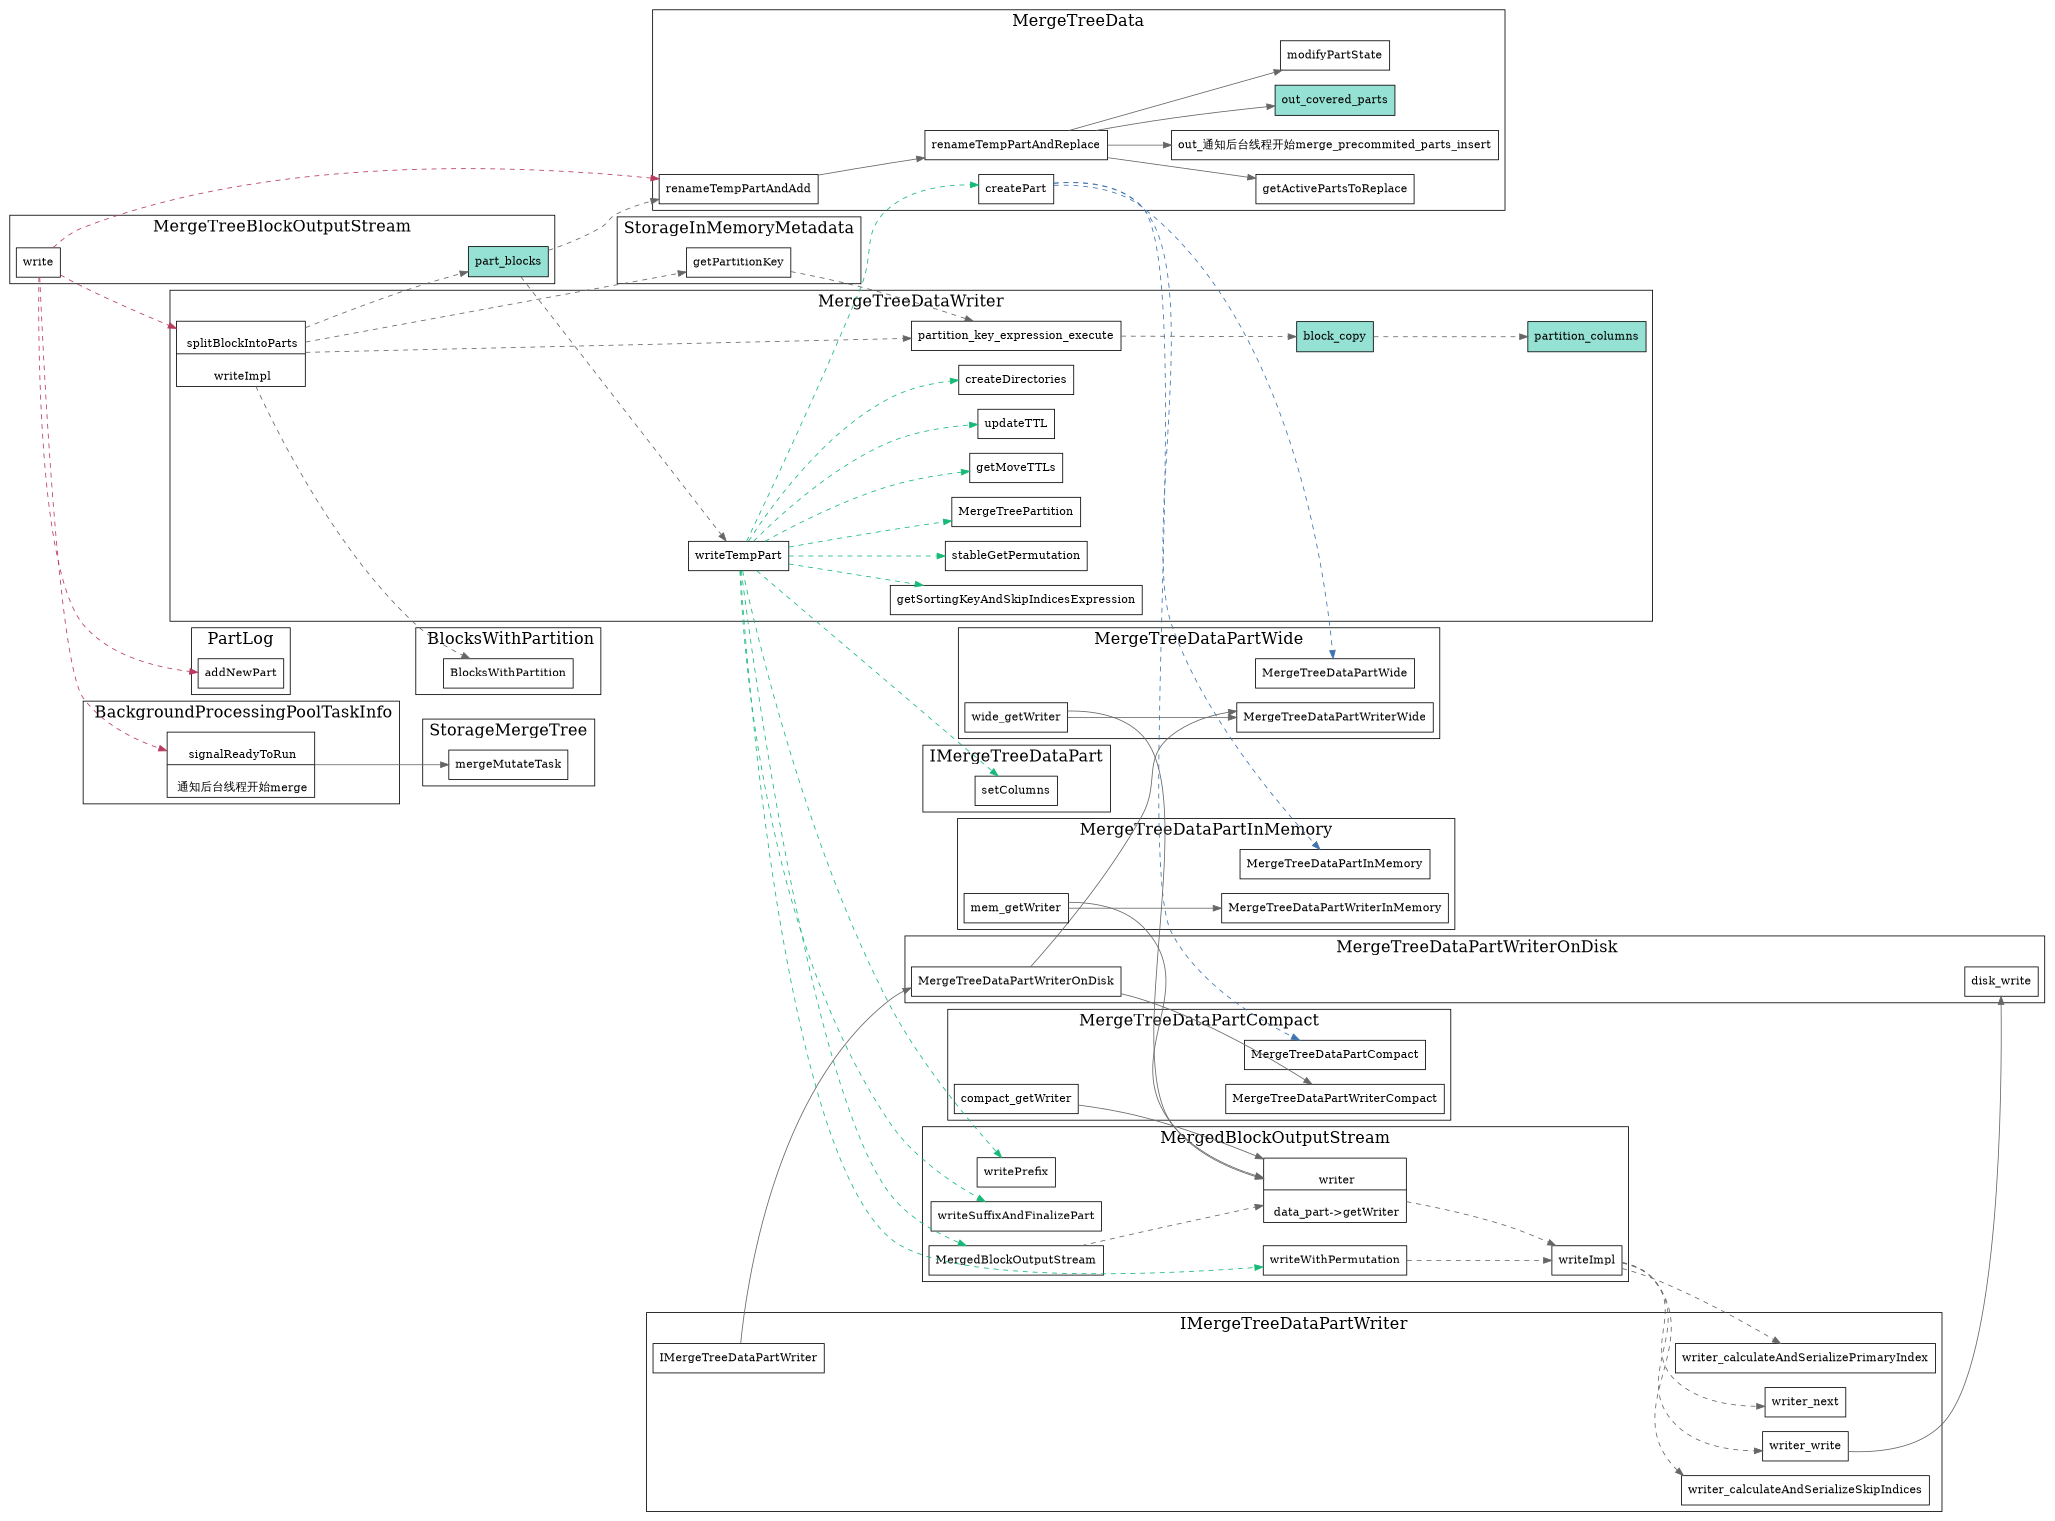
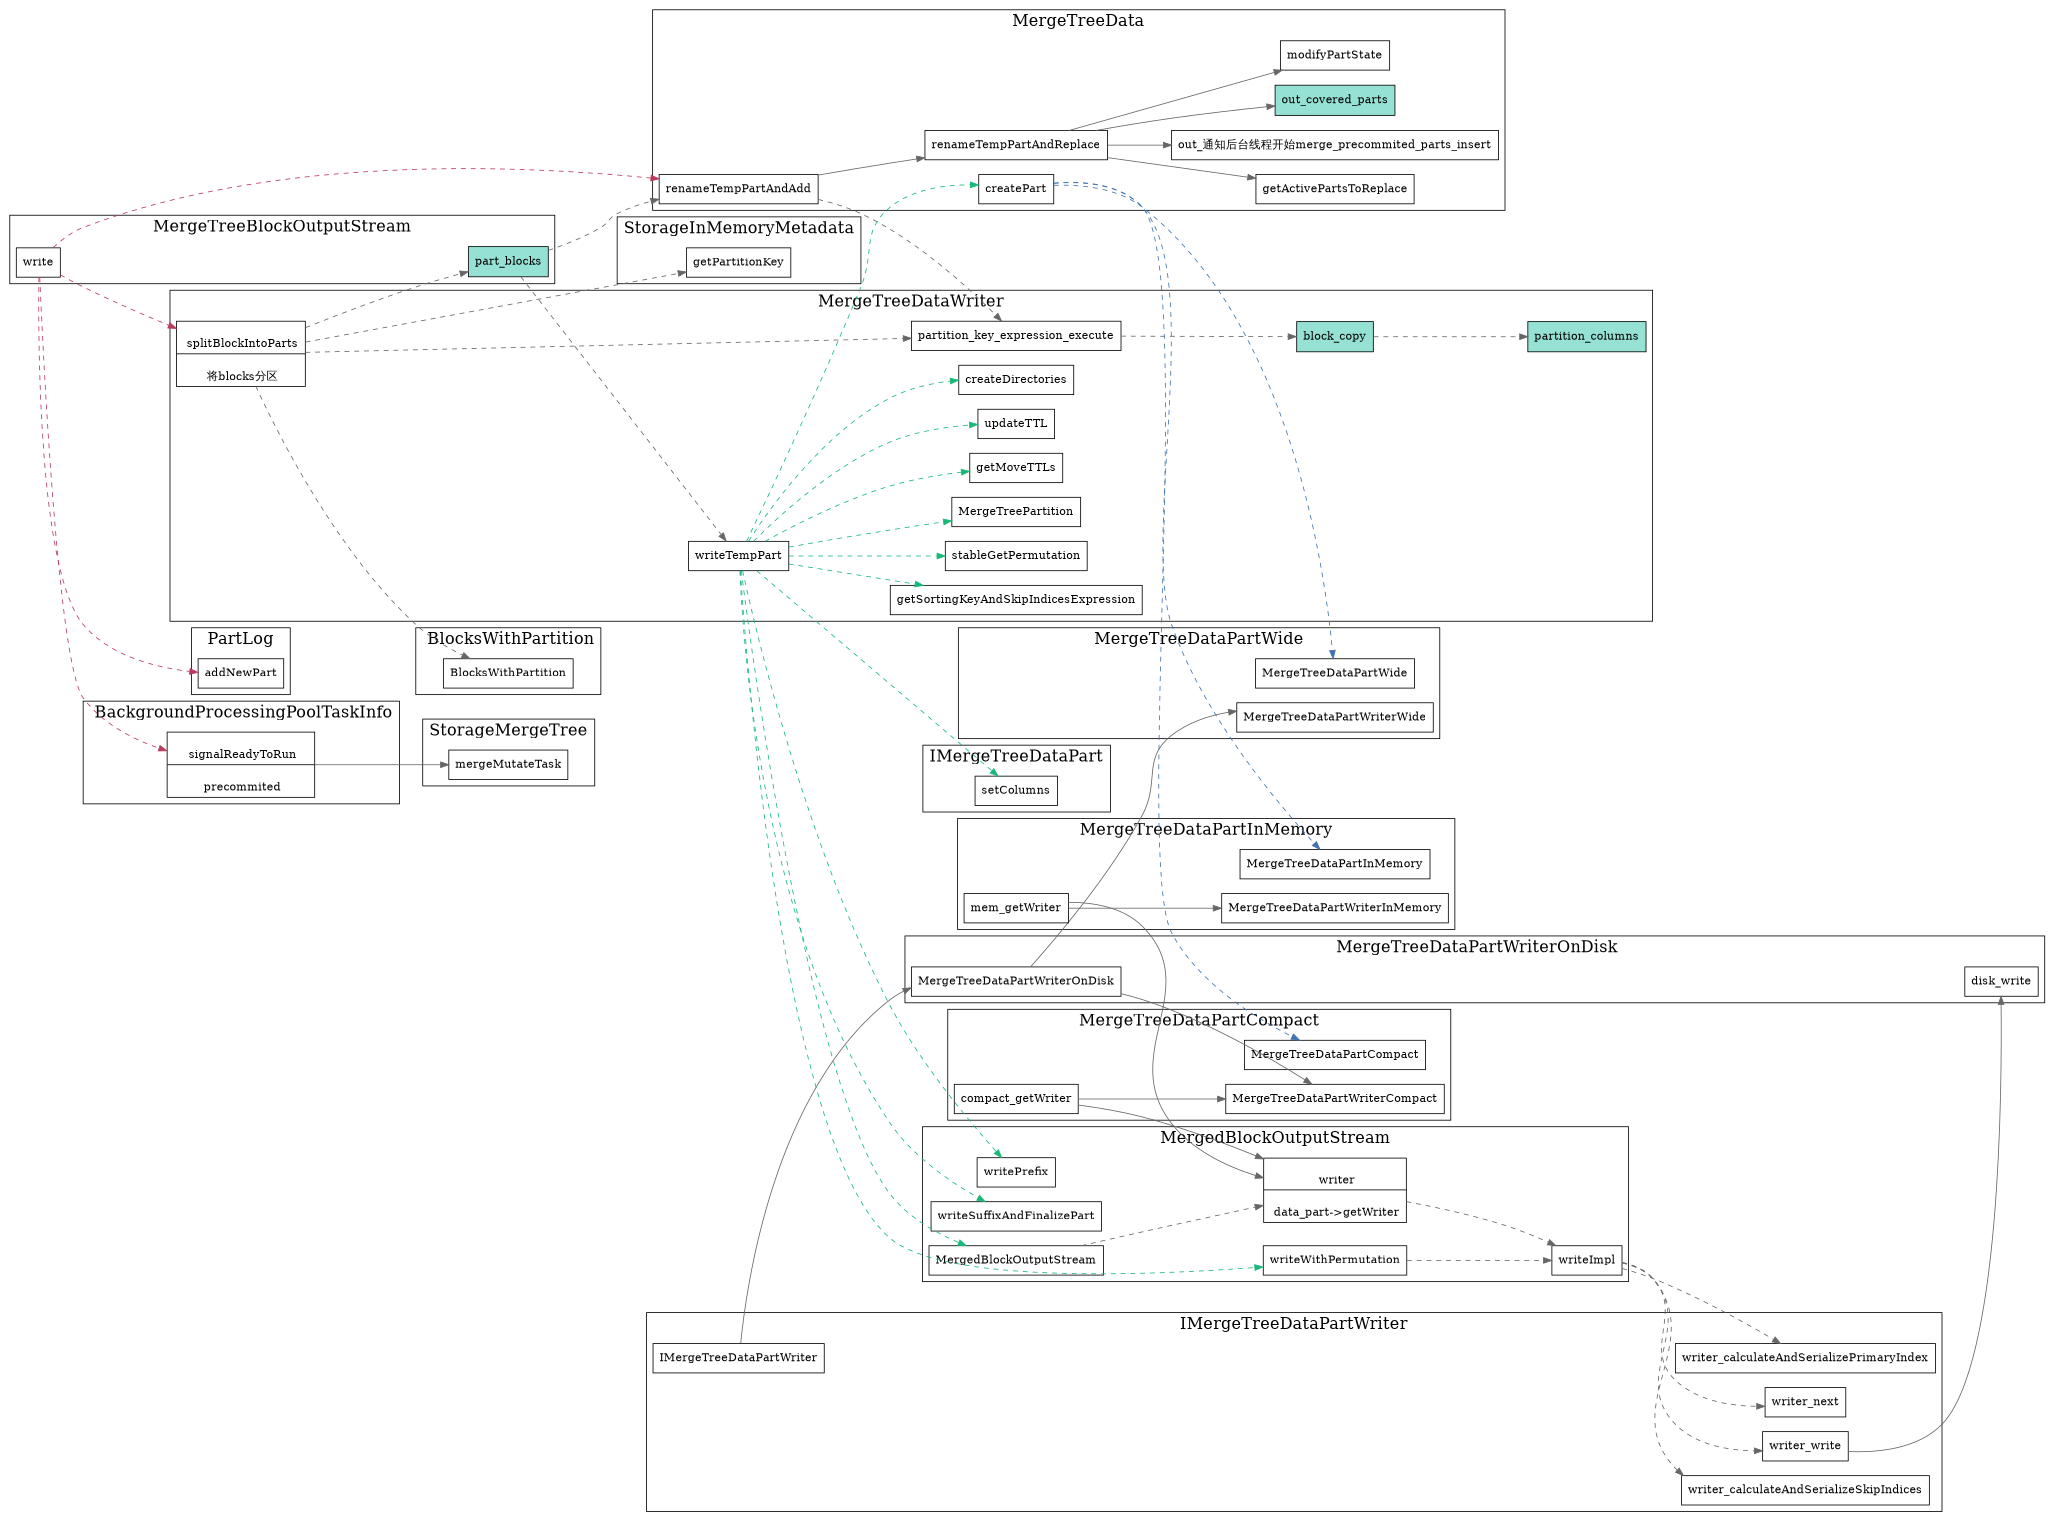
(892, 296) -> (914, 245)
(241, 376) -> (241, 376)
(1016, 717) -> none
(241, 787) -> (241, 787)
none -> (1148, 1099)
